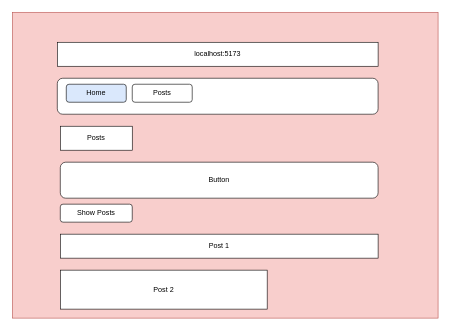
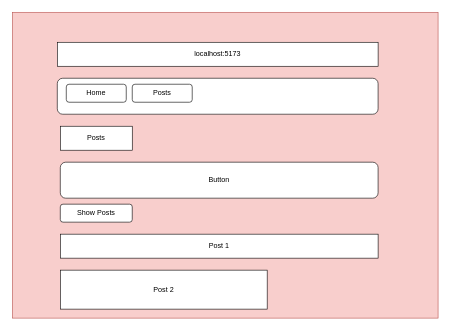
(96, 93) -> (96, 93)
